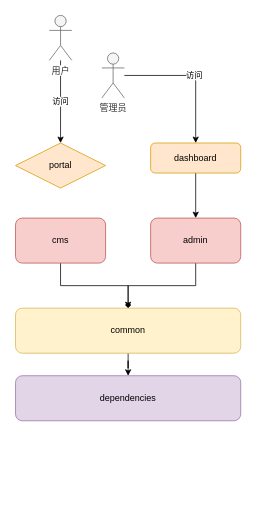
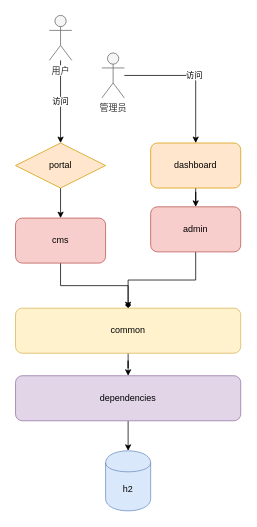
(195, 158) -> (195, 165)
none -> (60, 200)
(195, 240) -> (195, 229)
none -> (128, 444)
none -> (128, 480)
